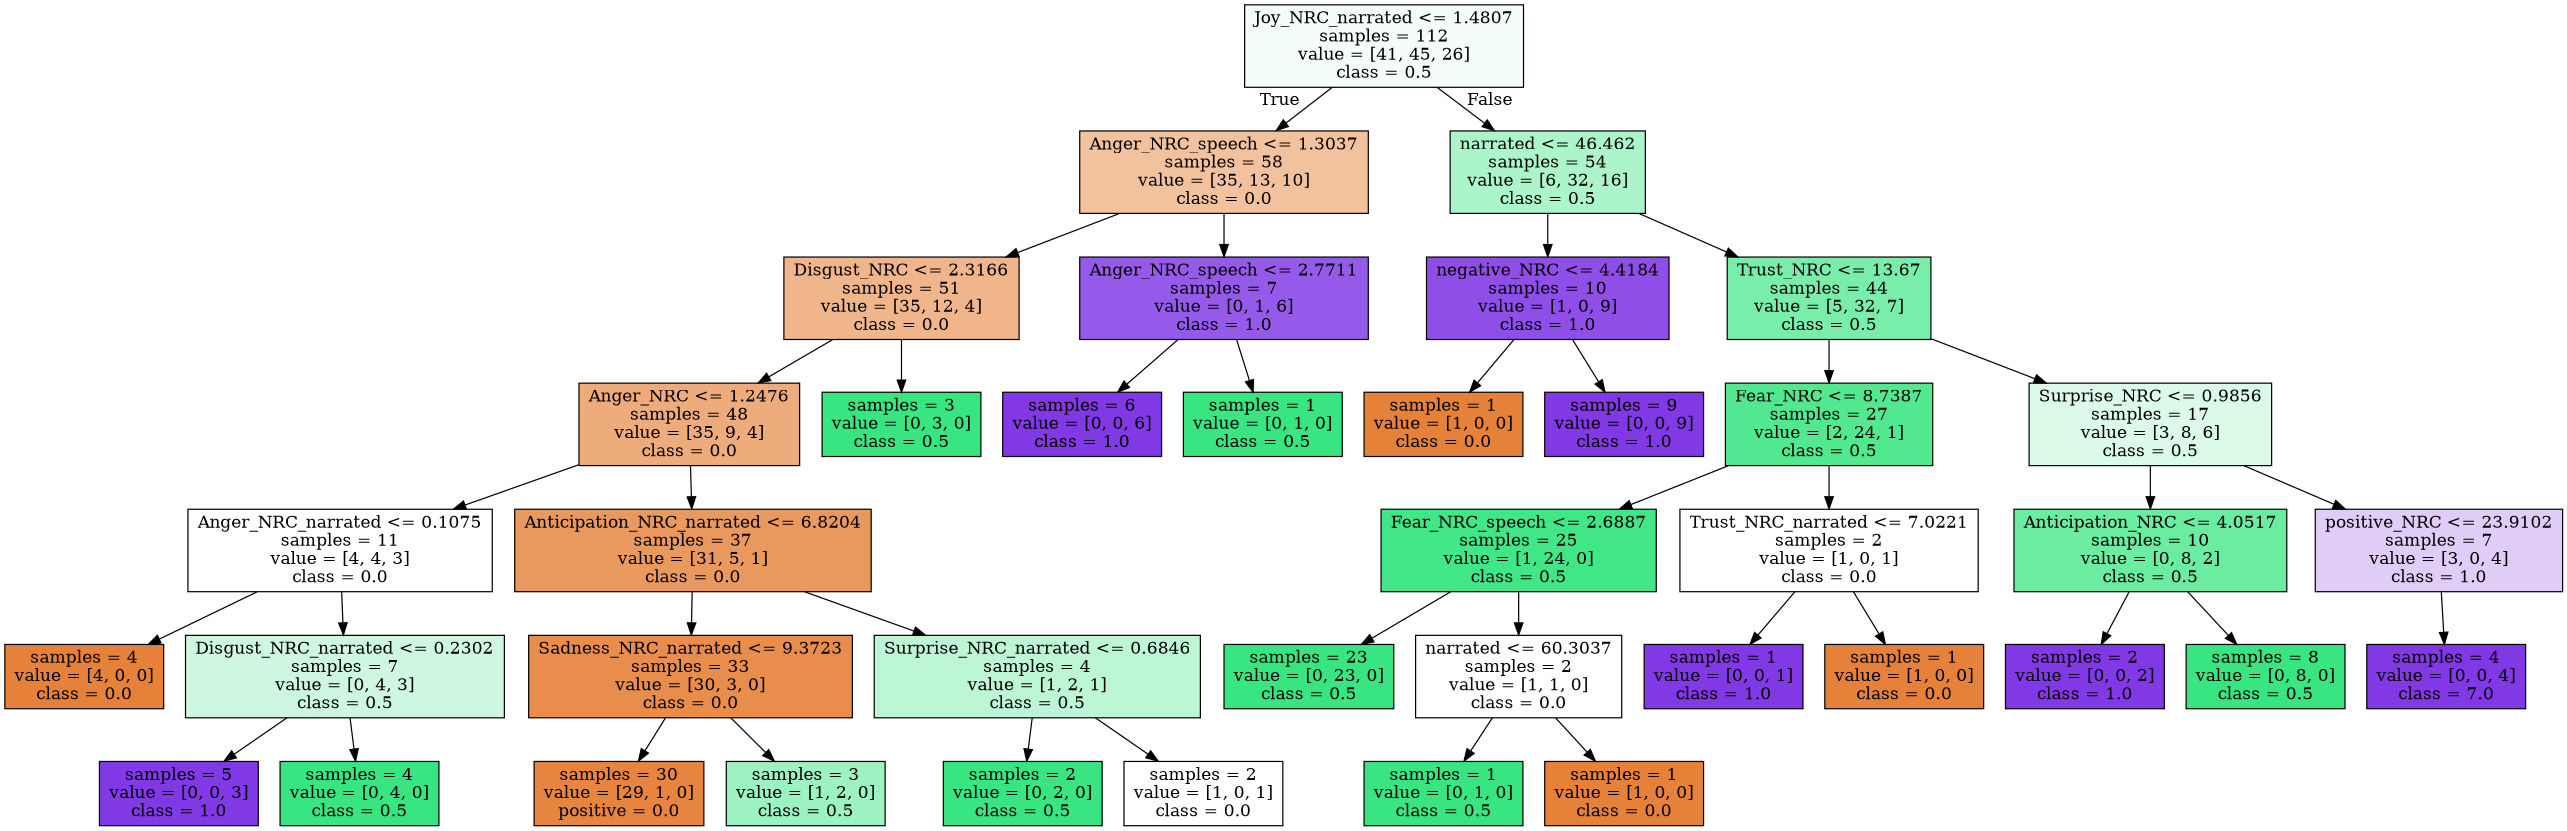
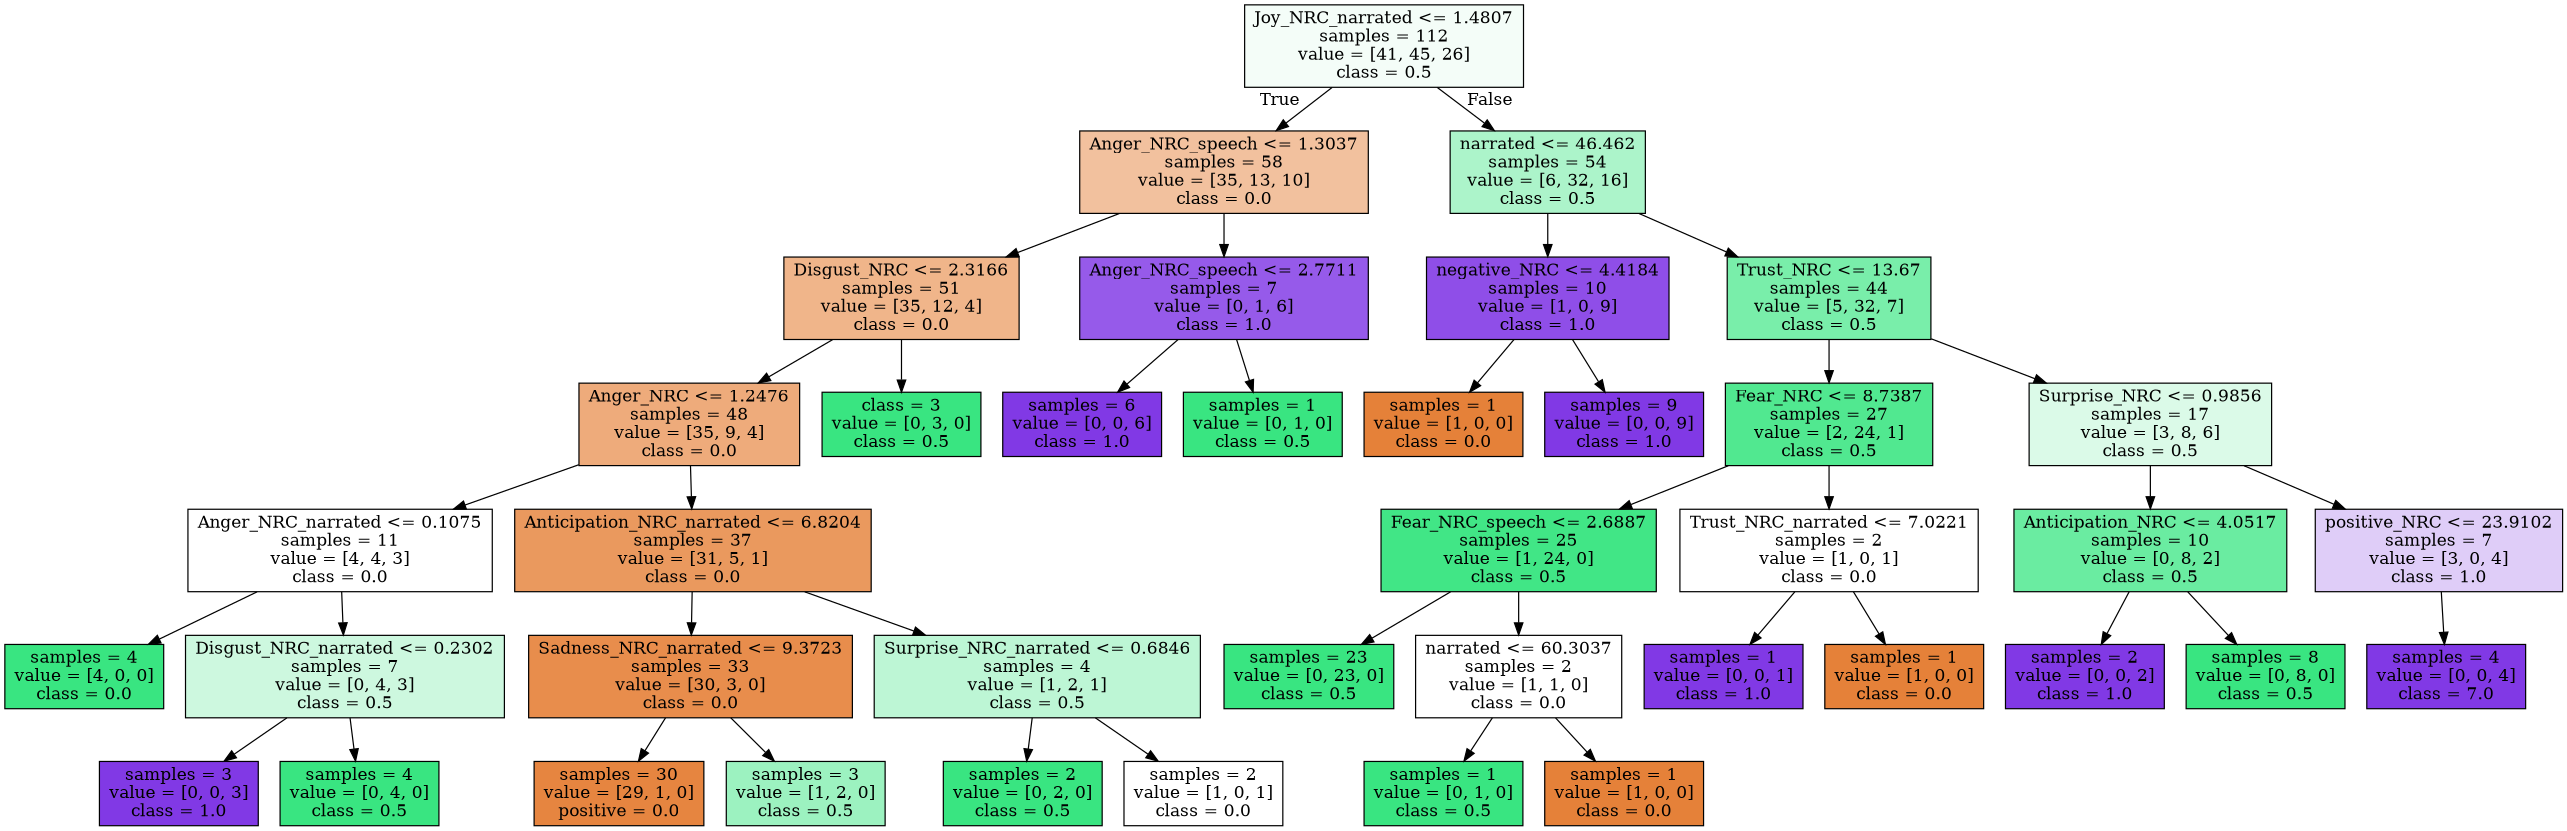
(901, 424) -> (901, 424)
(84, 677) -> (84, 677)
(179, 794) -> (179, 794)
